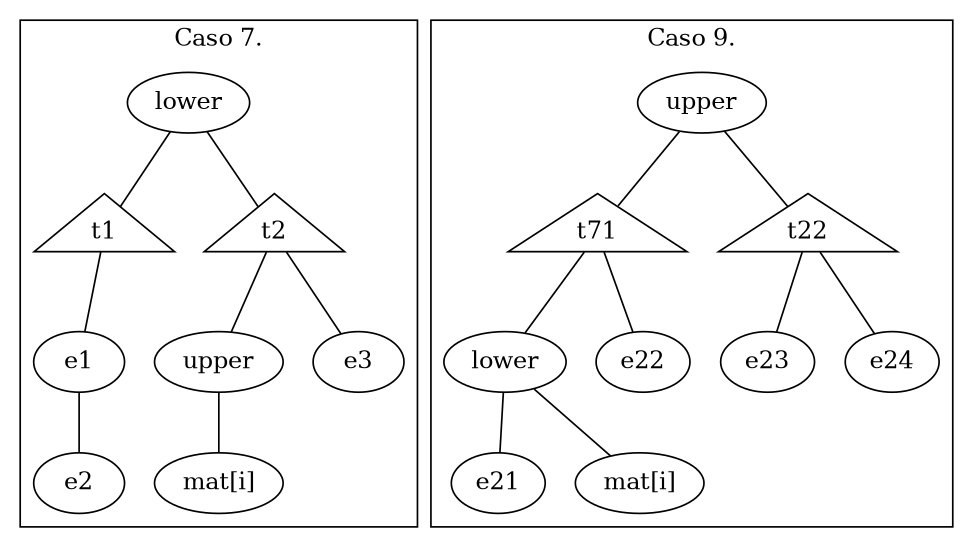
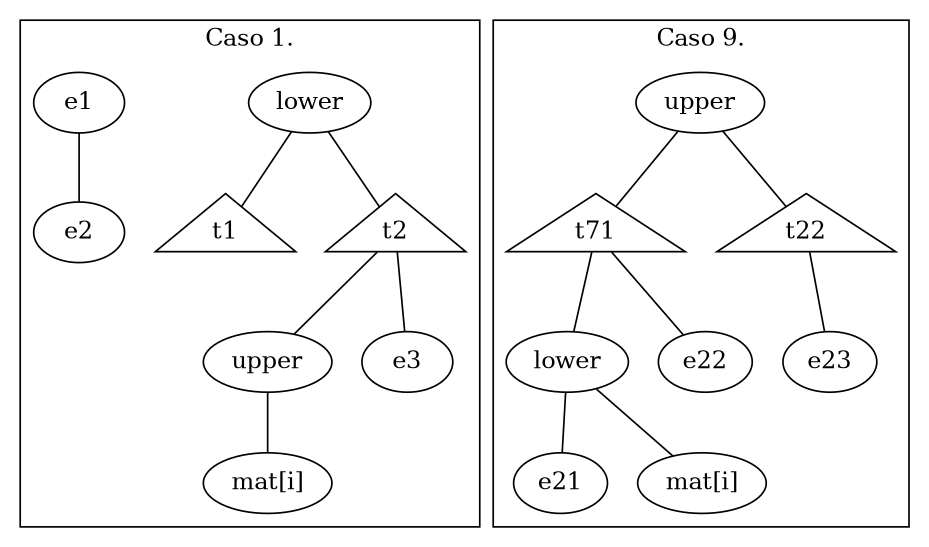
(219, 40) -> (250, 40)
(93, 292) -> none
(892, 362) -> none
